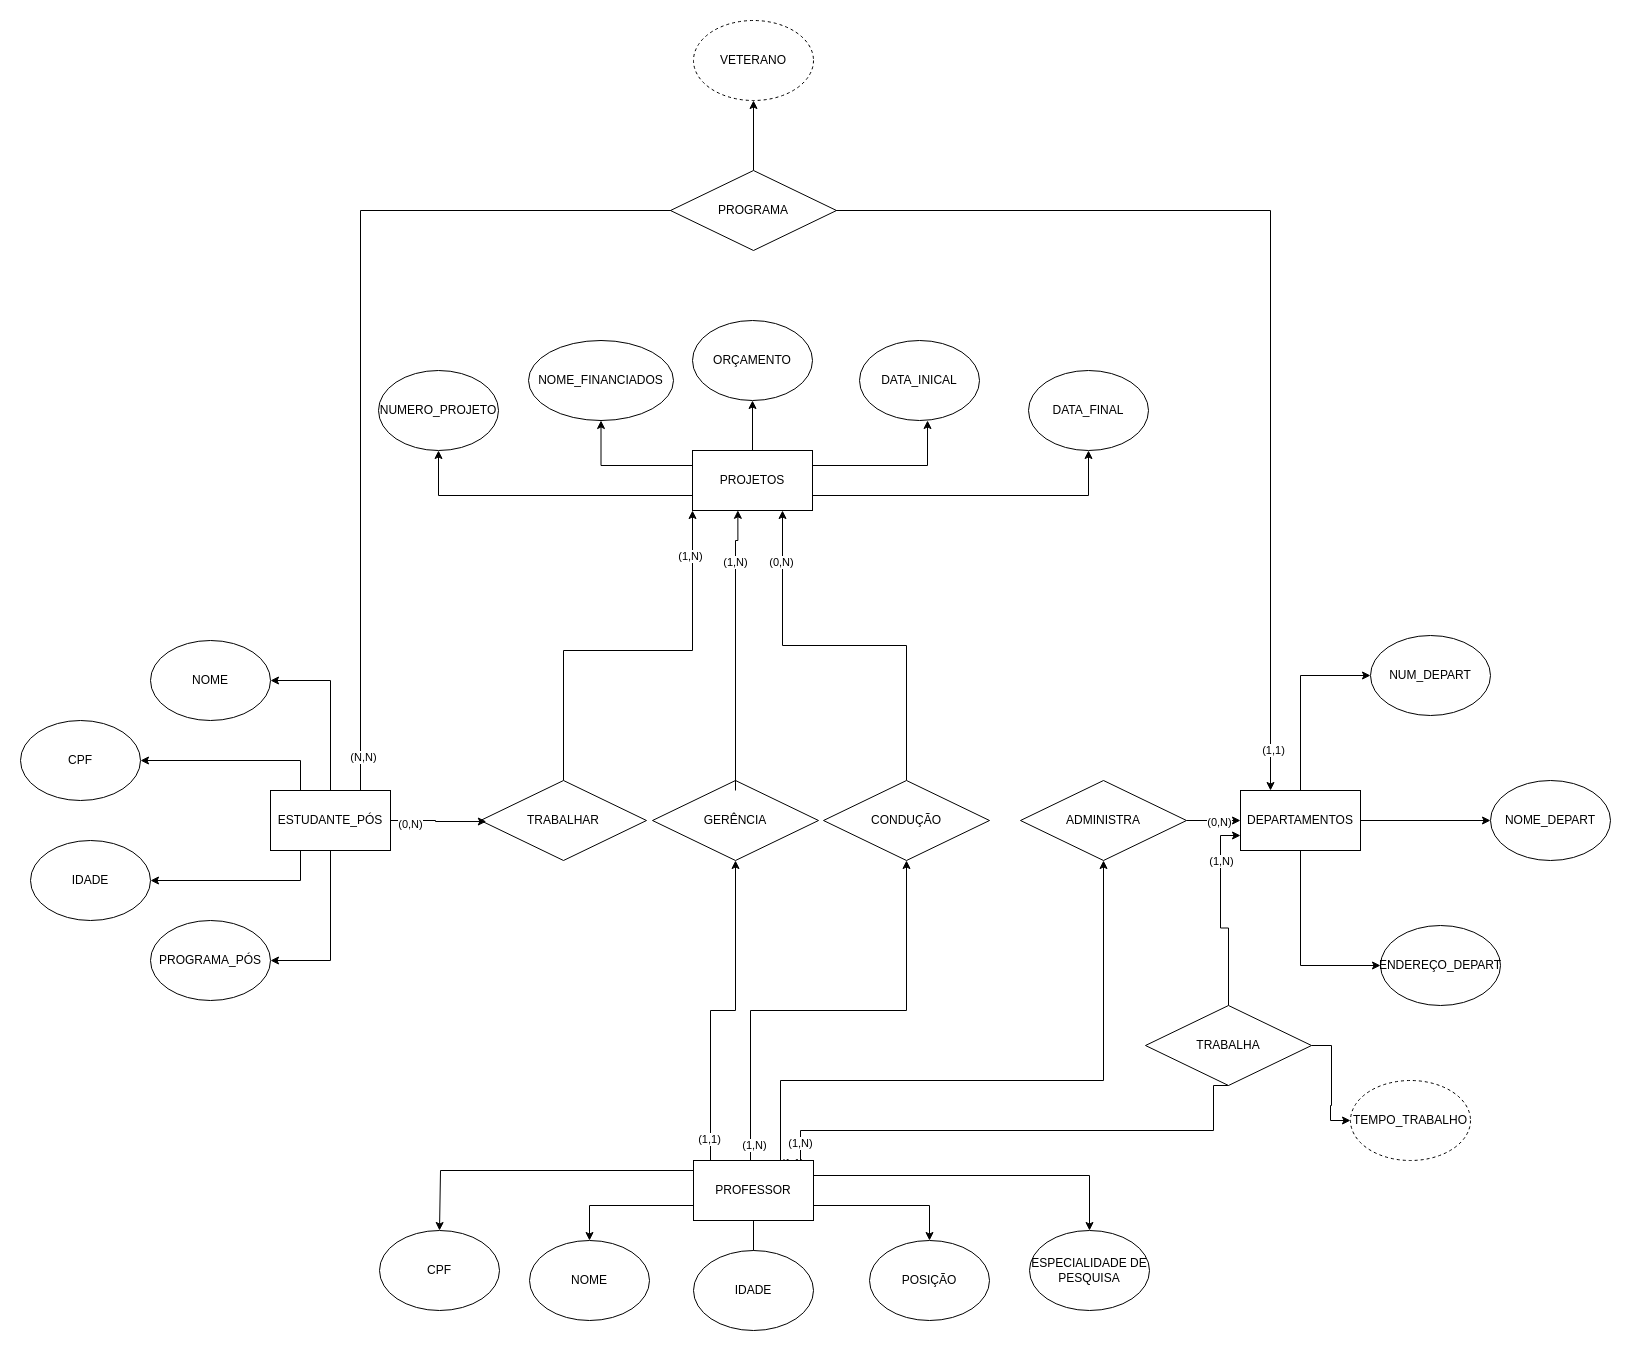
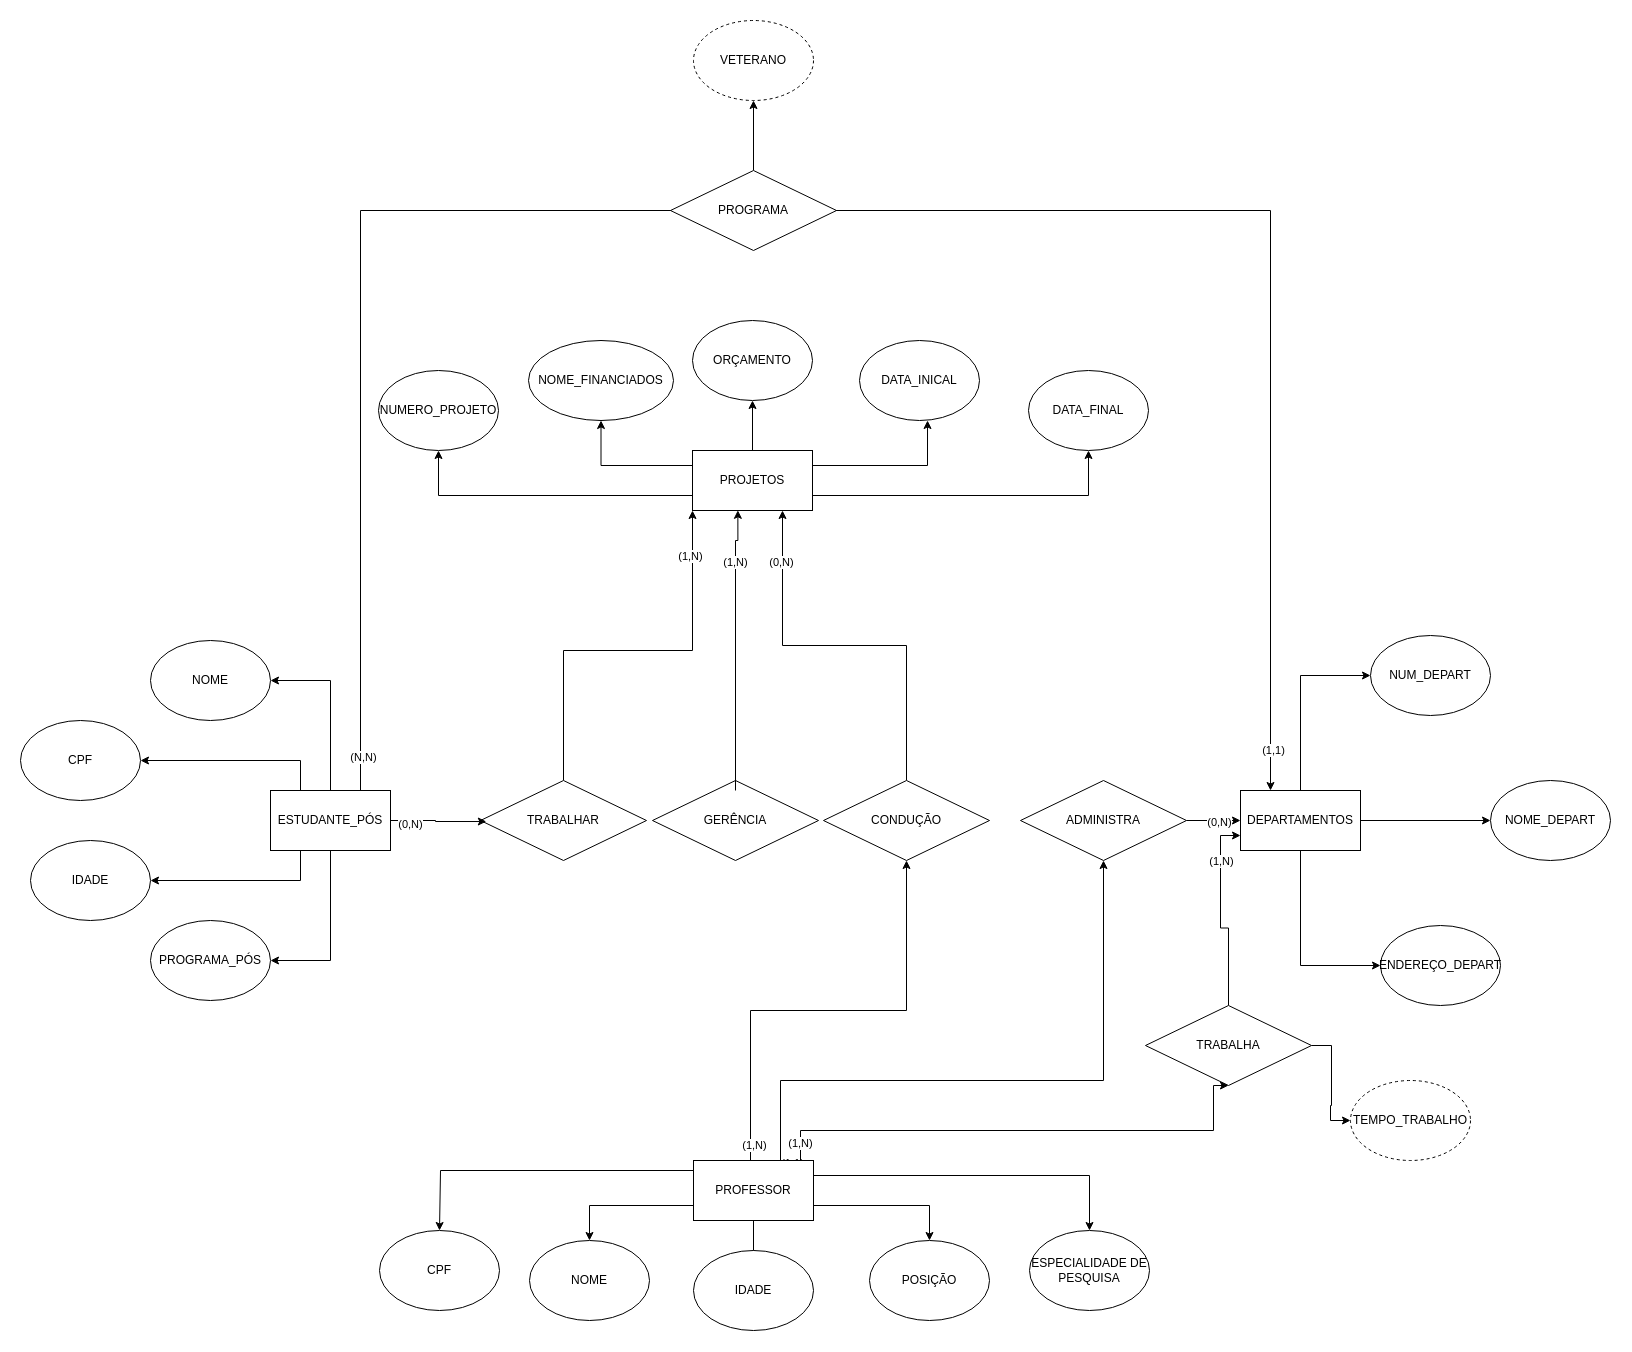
(720, 1011) -> none
(1222, 1086) -> (1220, 1086)
